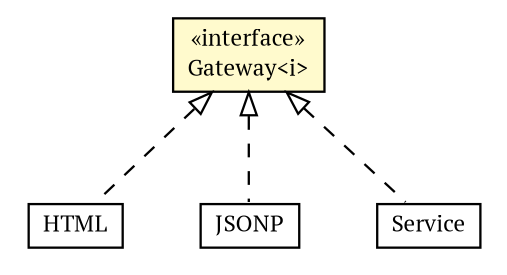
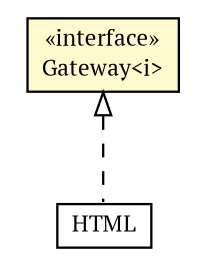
(249, 225) -> none
(428, 225) -> none
